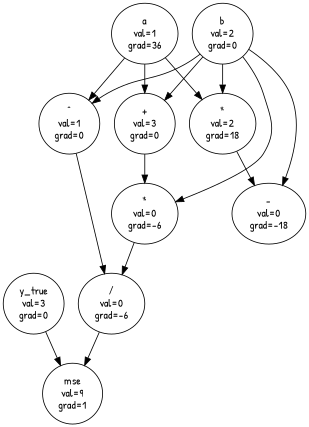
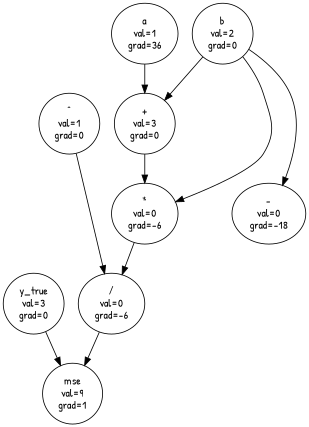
(109, 76) -> none
(150, 78) -> none
(223, 124) -> none
